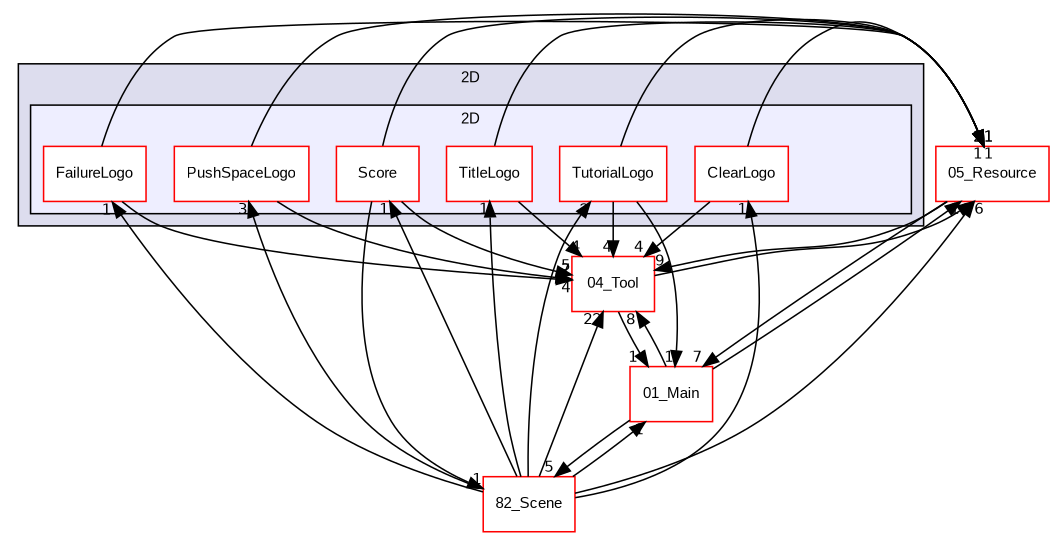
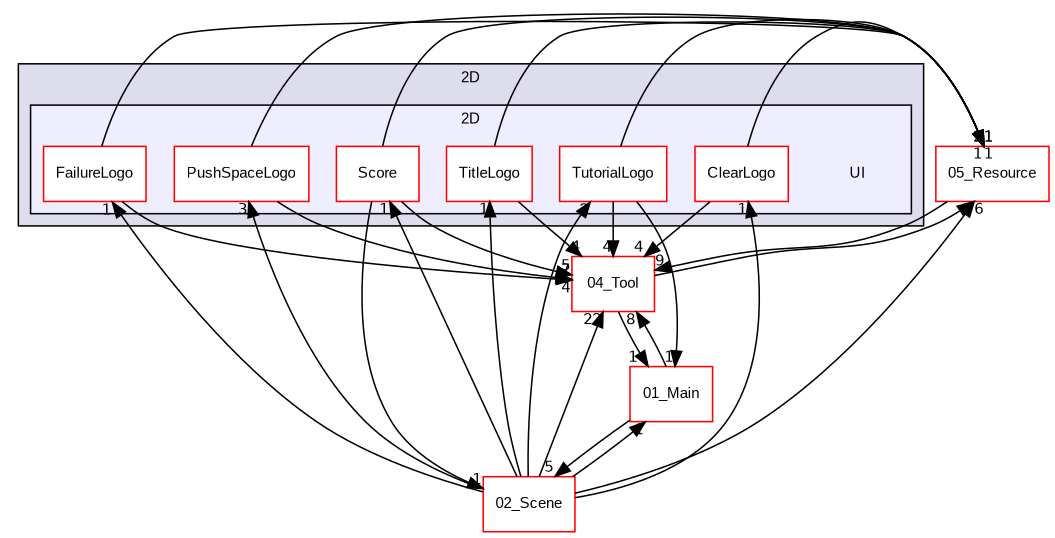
none -> (858, 174)
(830, 278) -> none
(832, 291) -> none
(529, 504) -> (529, 504)
